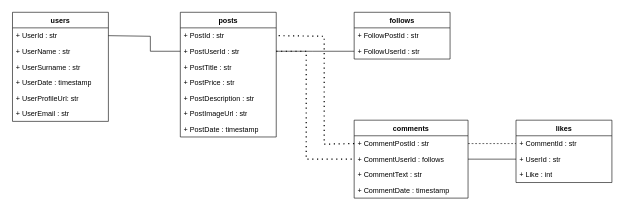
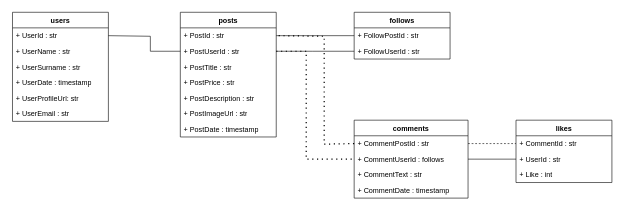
none -> (339, 36)
